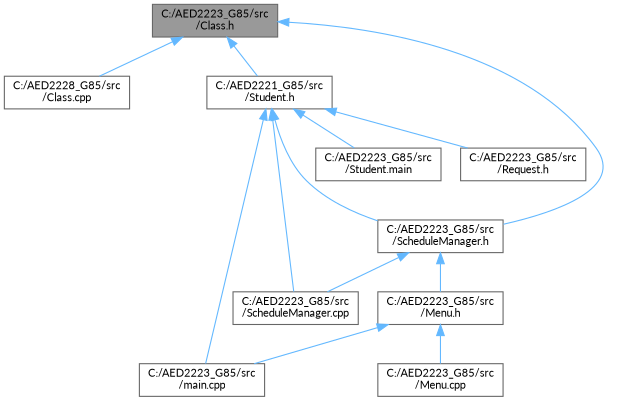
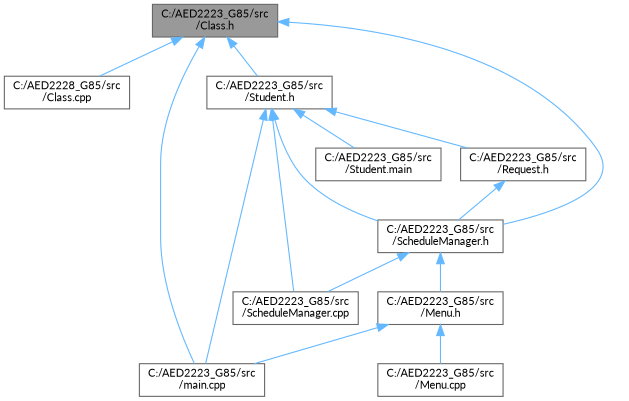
(270, 93) -> (270, 93)
none -> (161, 204)
none -> (478, 204)
